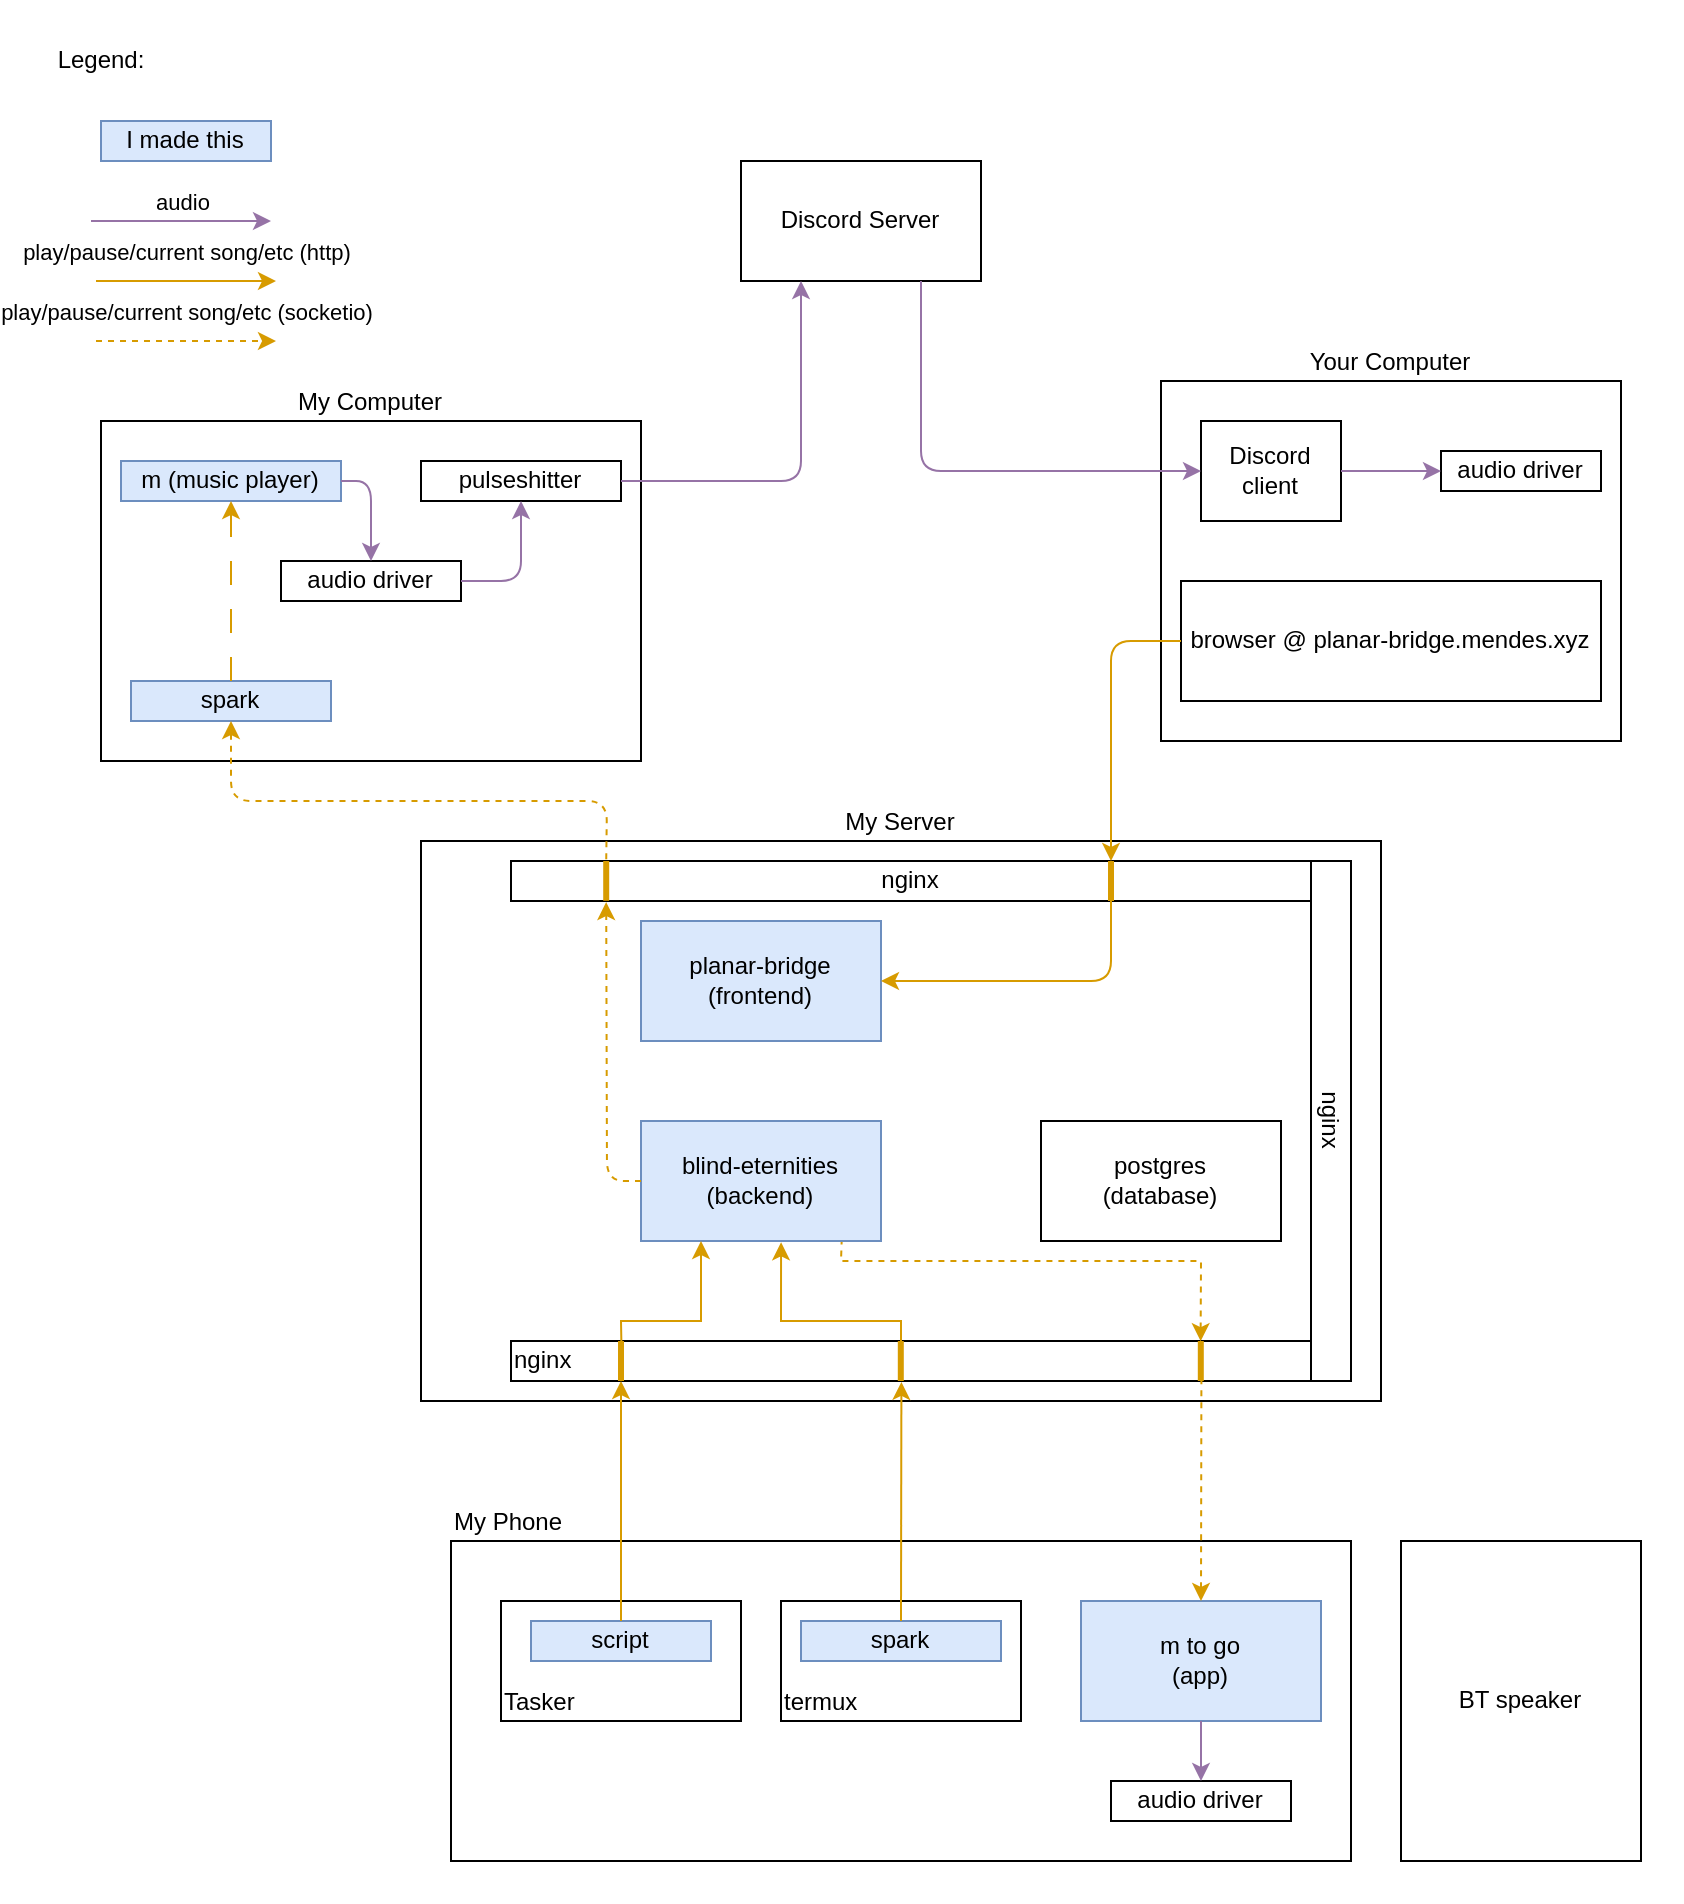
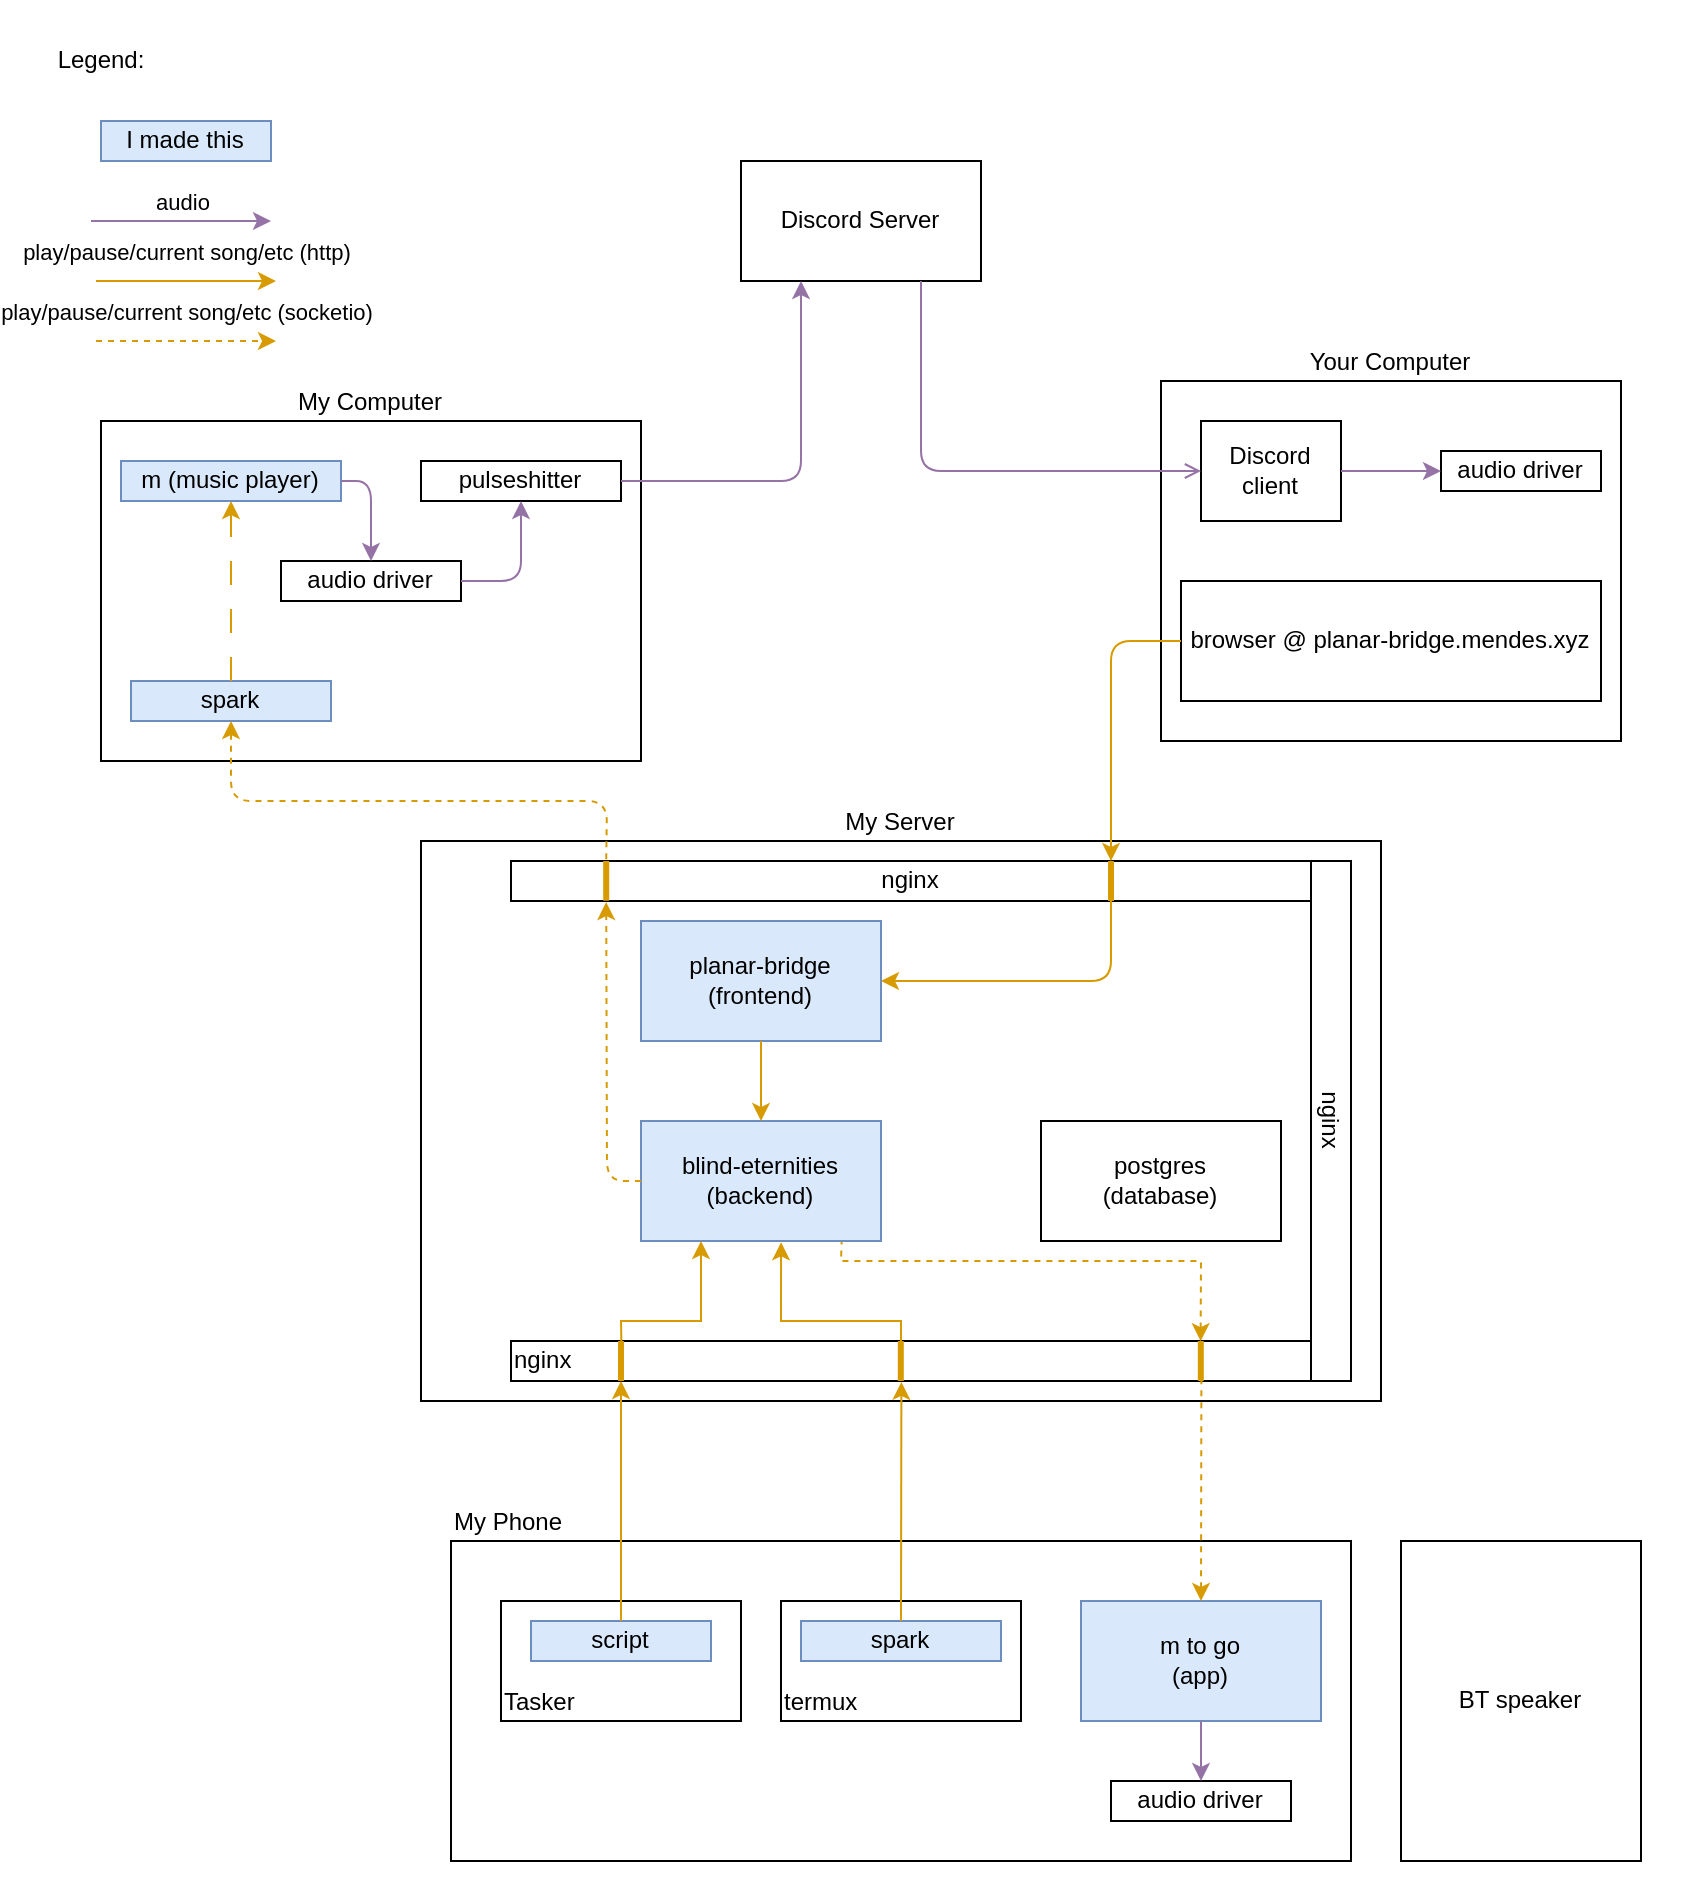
(1186, 471) -> (1189, 471)
none -> (761, 1074)
